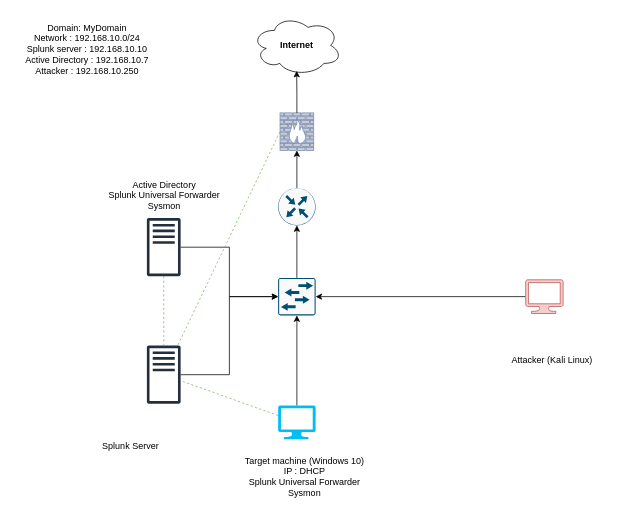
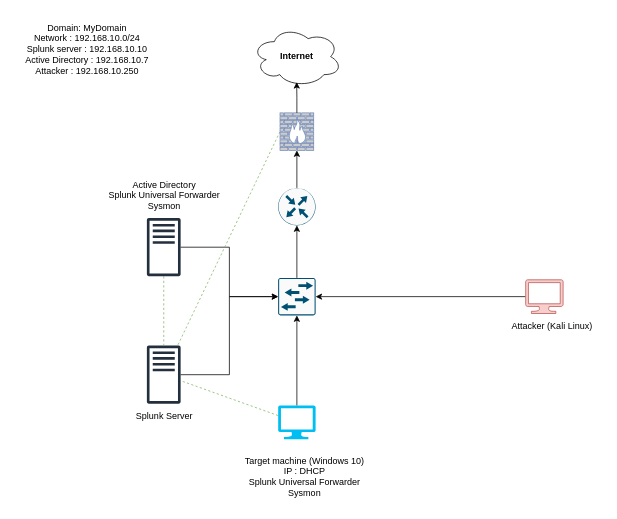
(297, 45) -> (297, 57)
(552, 360) -> (552, 327)
(130, 447) -> (164, 417)
